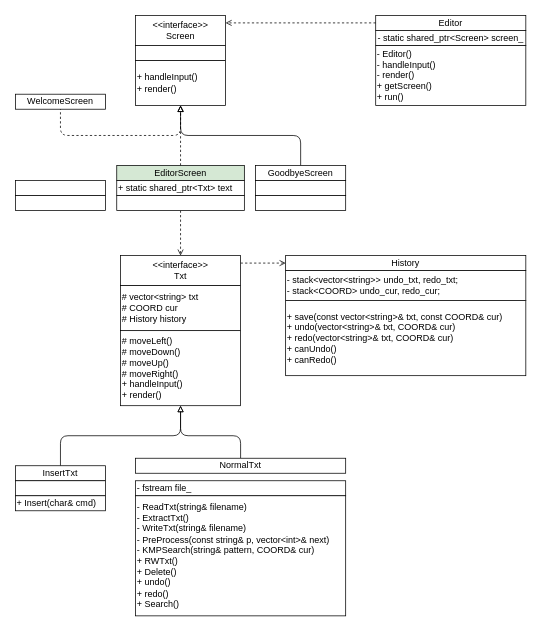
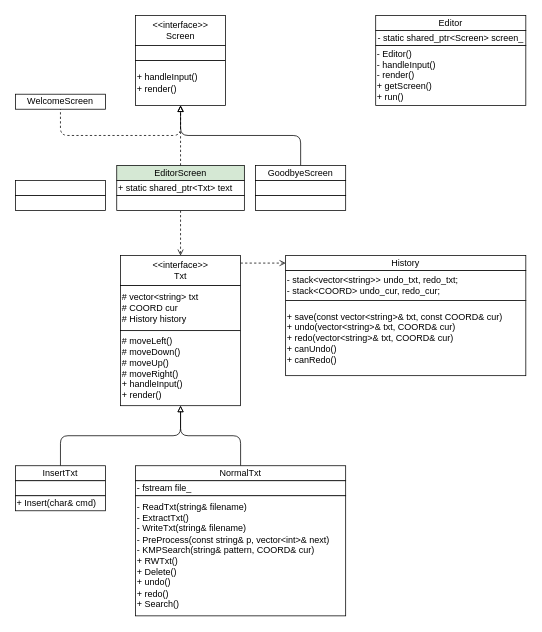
(301, 23) -> none
(240, 465) -> (240, 473)
